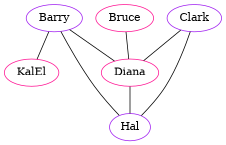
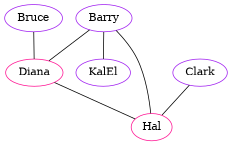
(125, 18) -> (34, 18)
(162, 45) -> none
(32, 73) -> (103, 73)
(130, 127) -> (152, 127)
